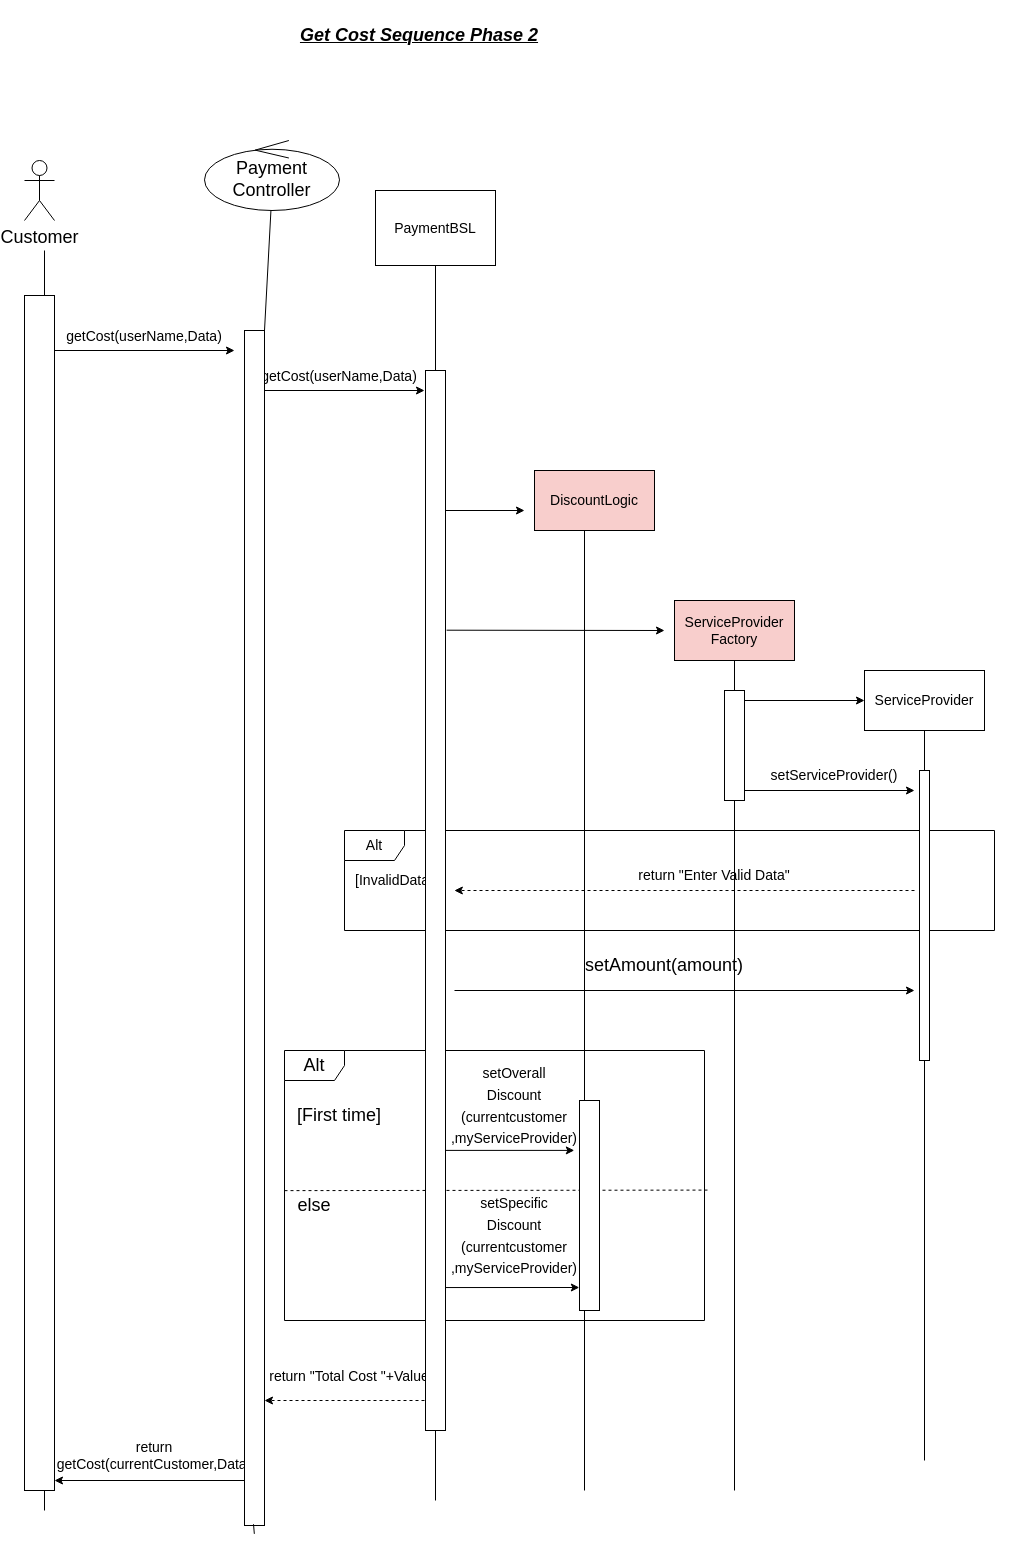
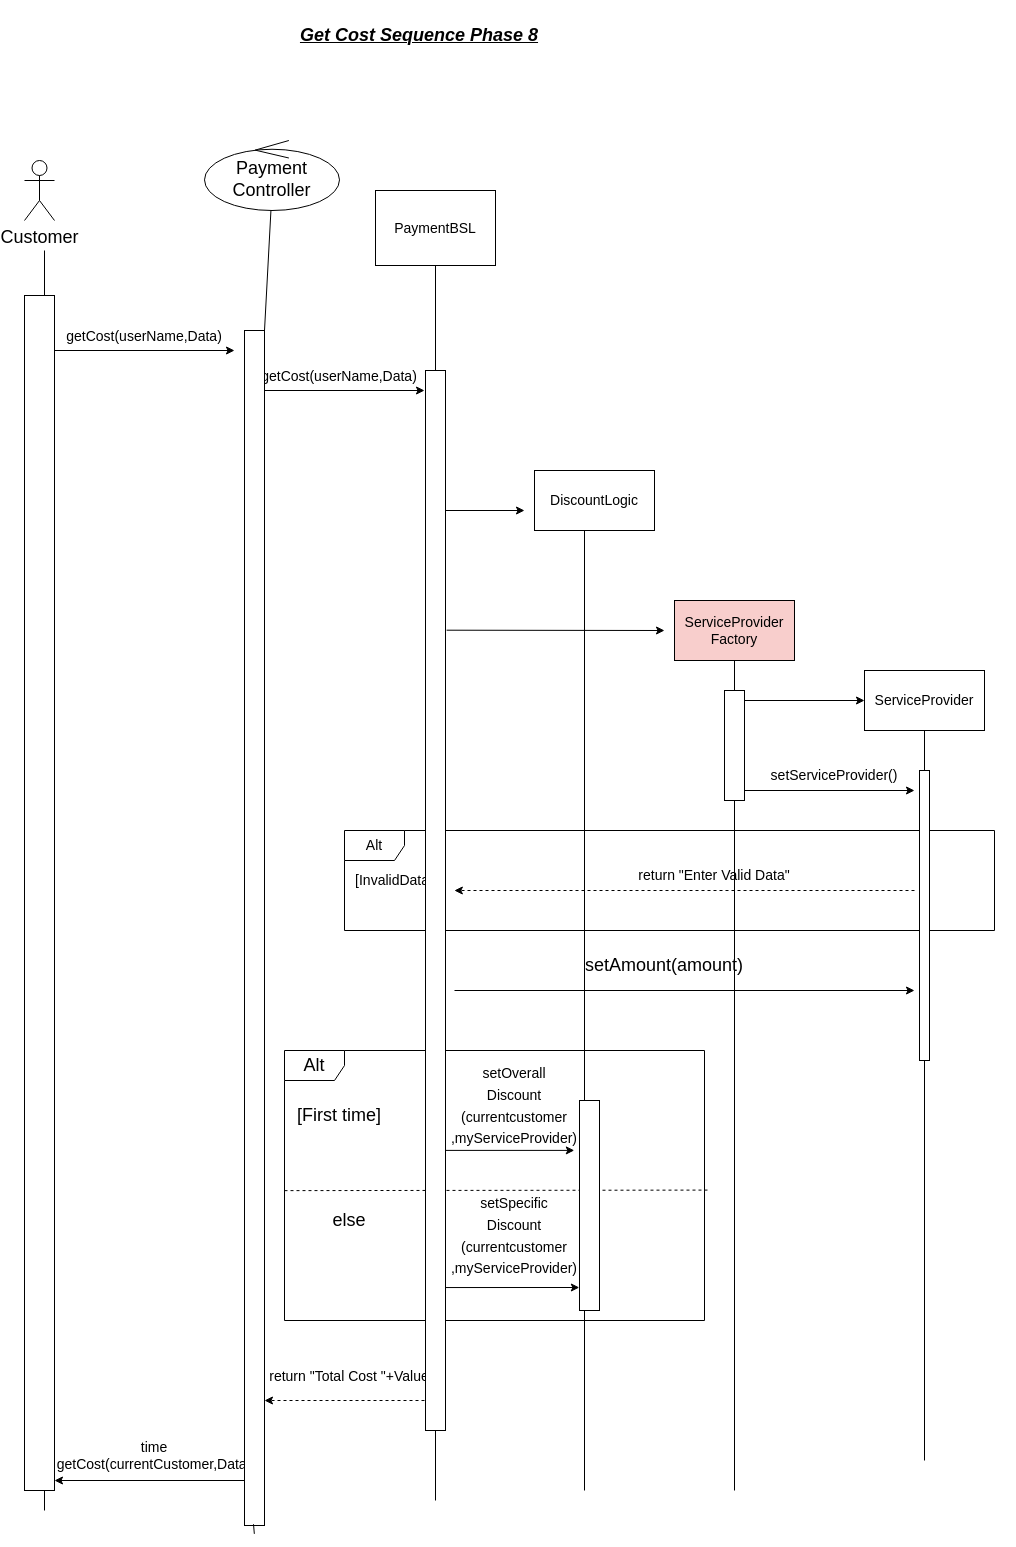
(420, 36) -> (420, 36)
(595, 501) -> (595, 501)
(315, 1206) -> (350, 1221)
(155, 1456) -> (155, 1456)
